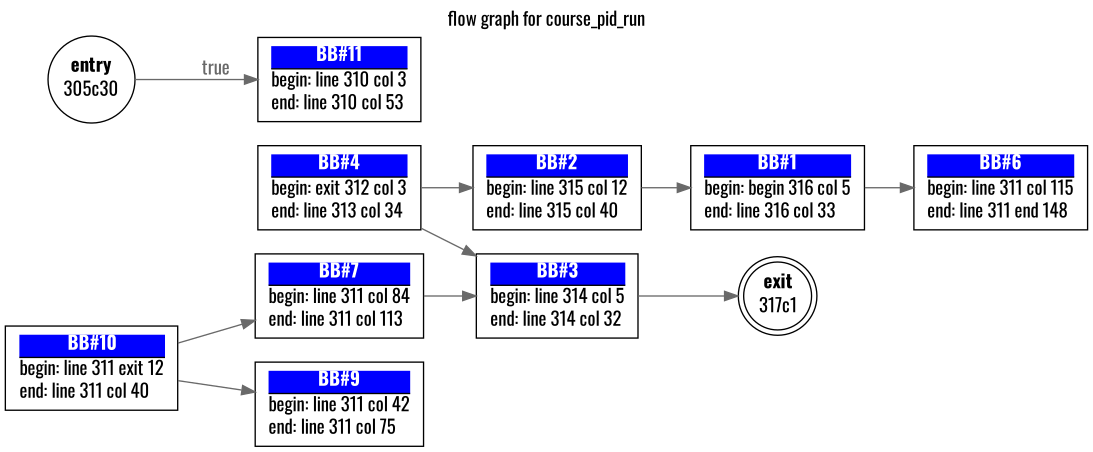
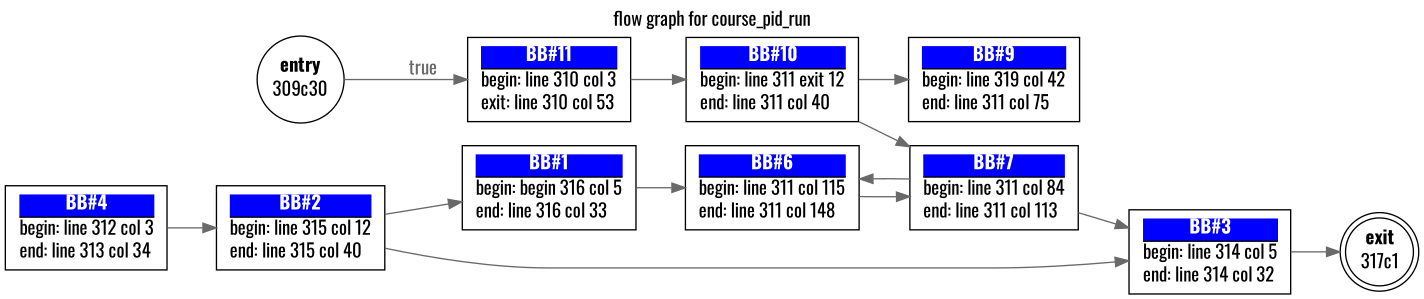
none -> (651, 80)
(92, 90) -> (301, 90)
(338, 104) -> (548, 104)
none -> (892, 179)
(339, 189) -> (87, 229)
none -> (878, 197)
(998, 212) -> (768, 212)
(443, 239) -> (750, 268)
(339, 406) -> (994, 81)
